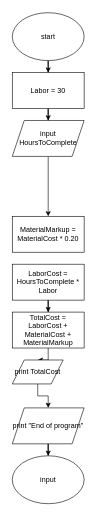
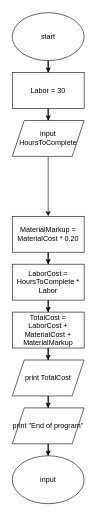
none -> (48, 260)
(38, 372) -> (48, 378)
